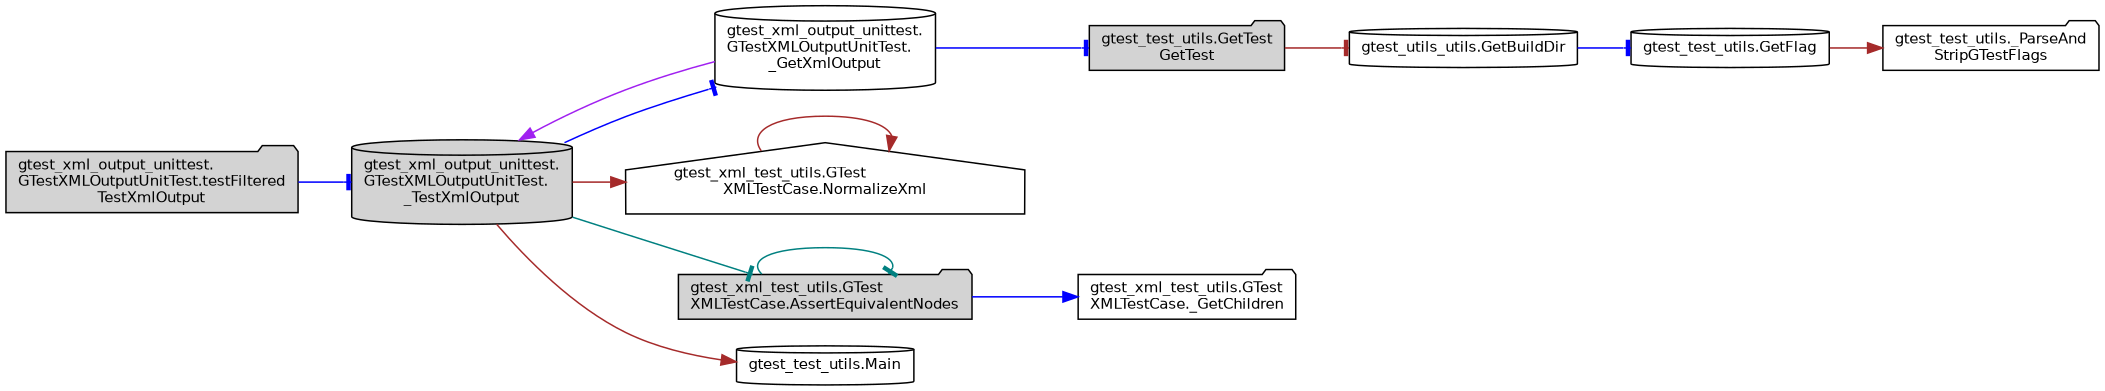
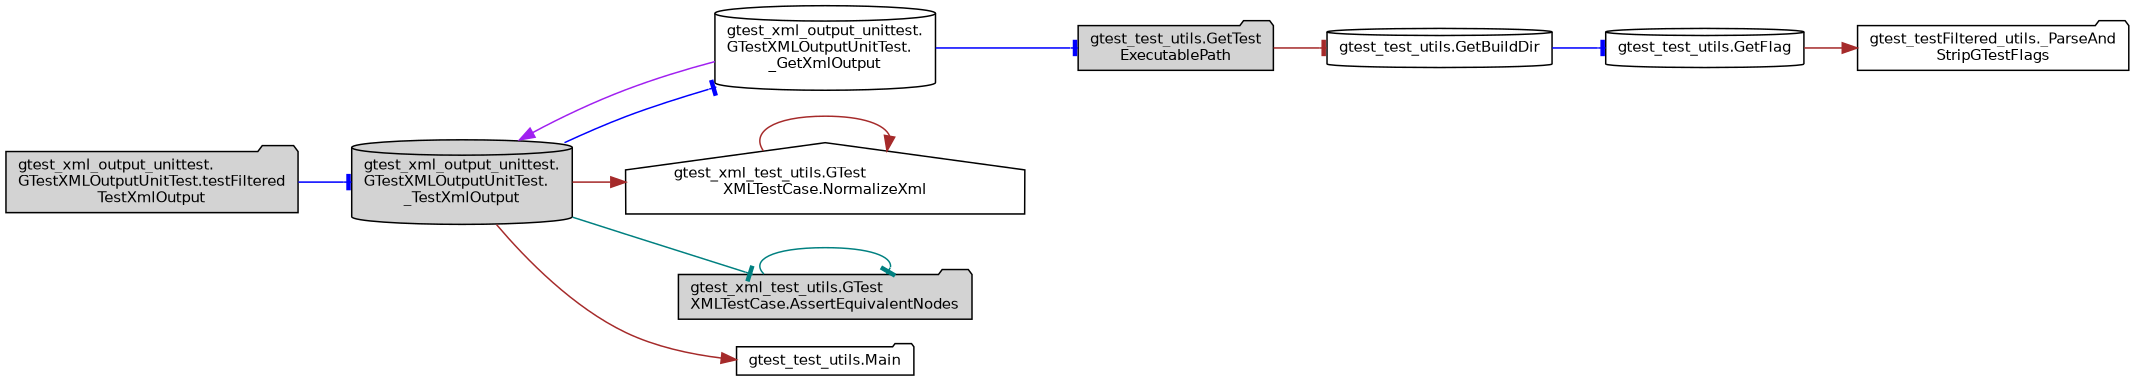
(1187, 48) -> (1176, 48)
(1463, 48) -> (1440, 48)
(1991, 48) -> (1993, 48)
(1187, 297) -> none
(825, 365) -> (825, 361)
